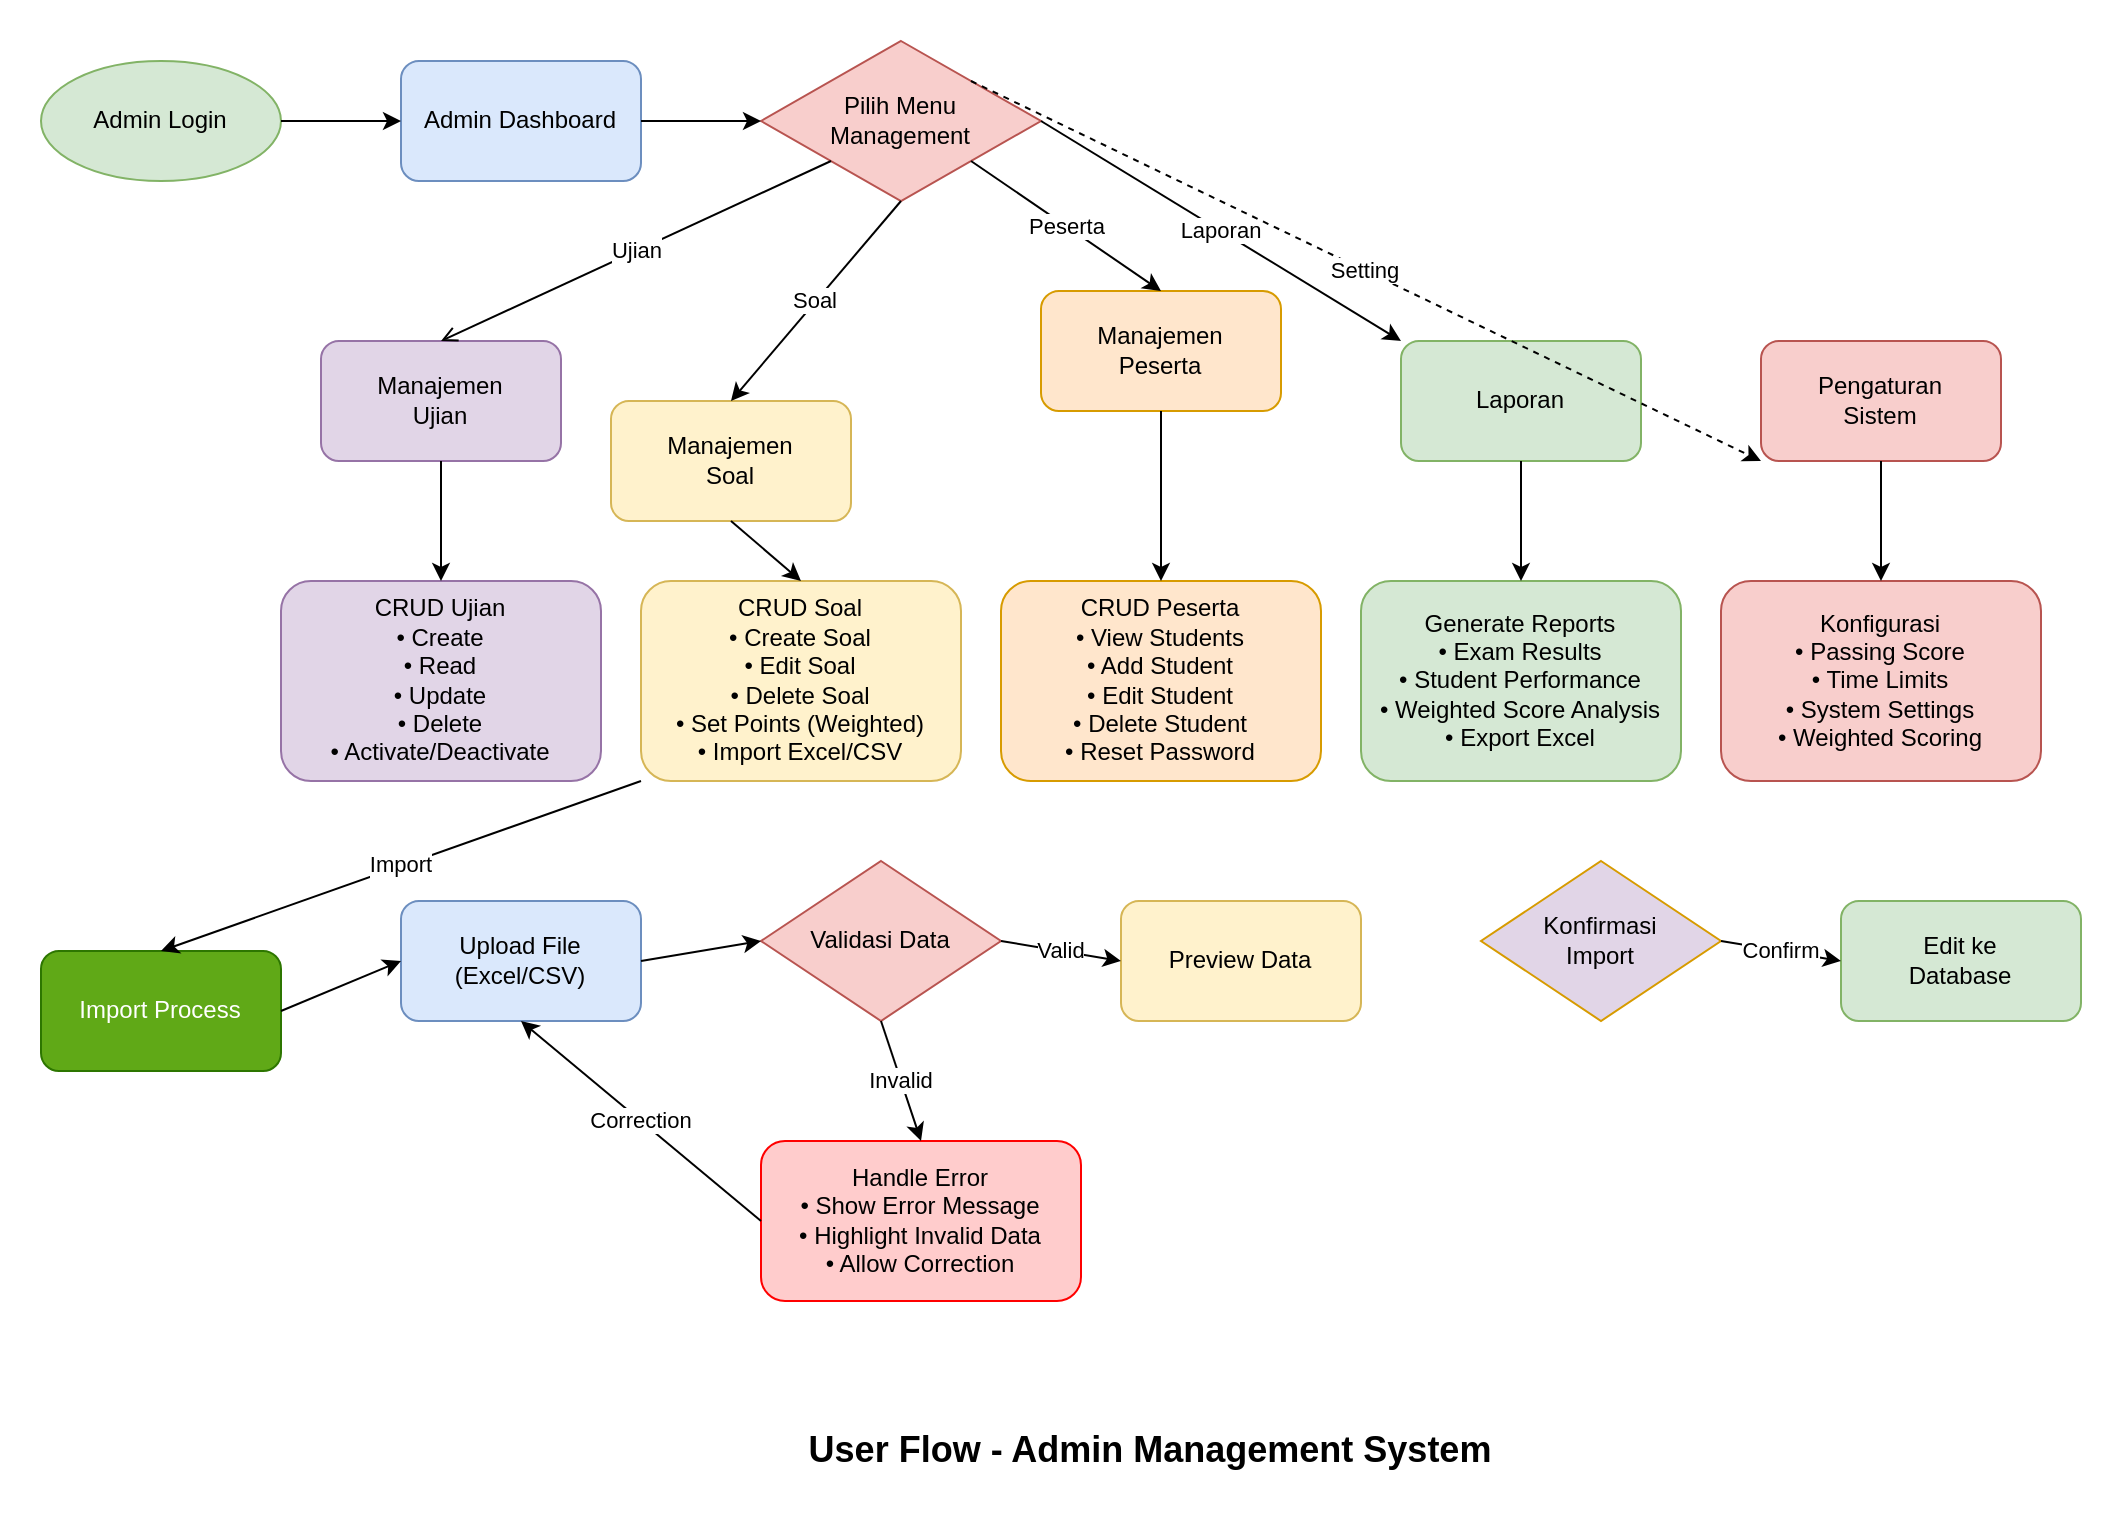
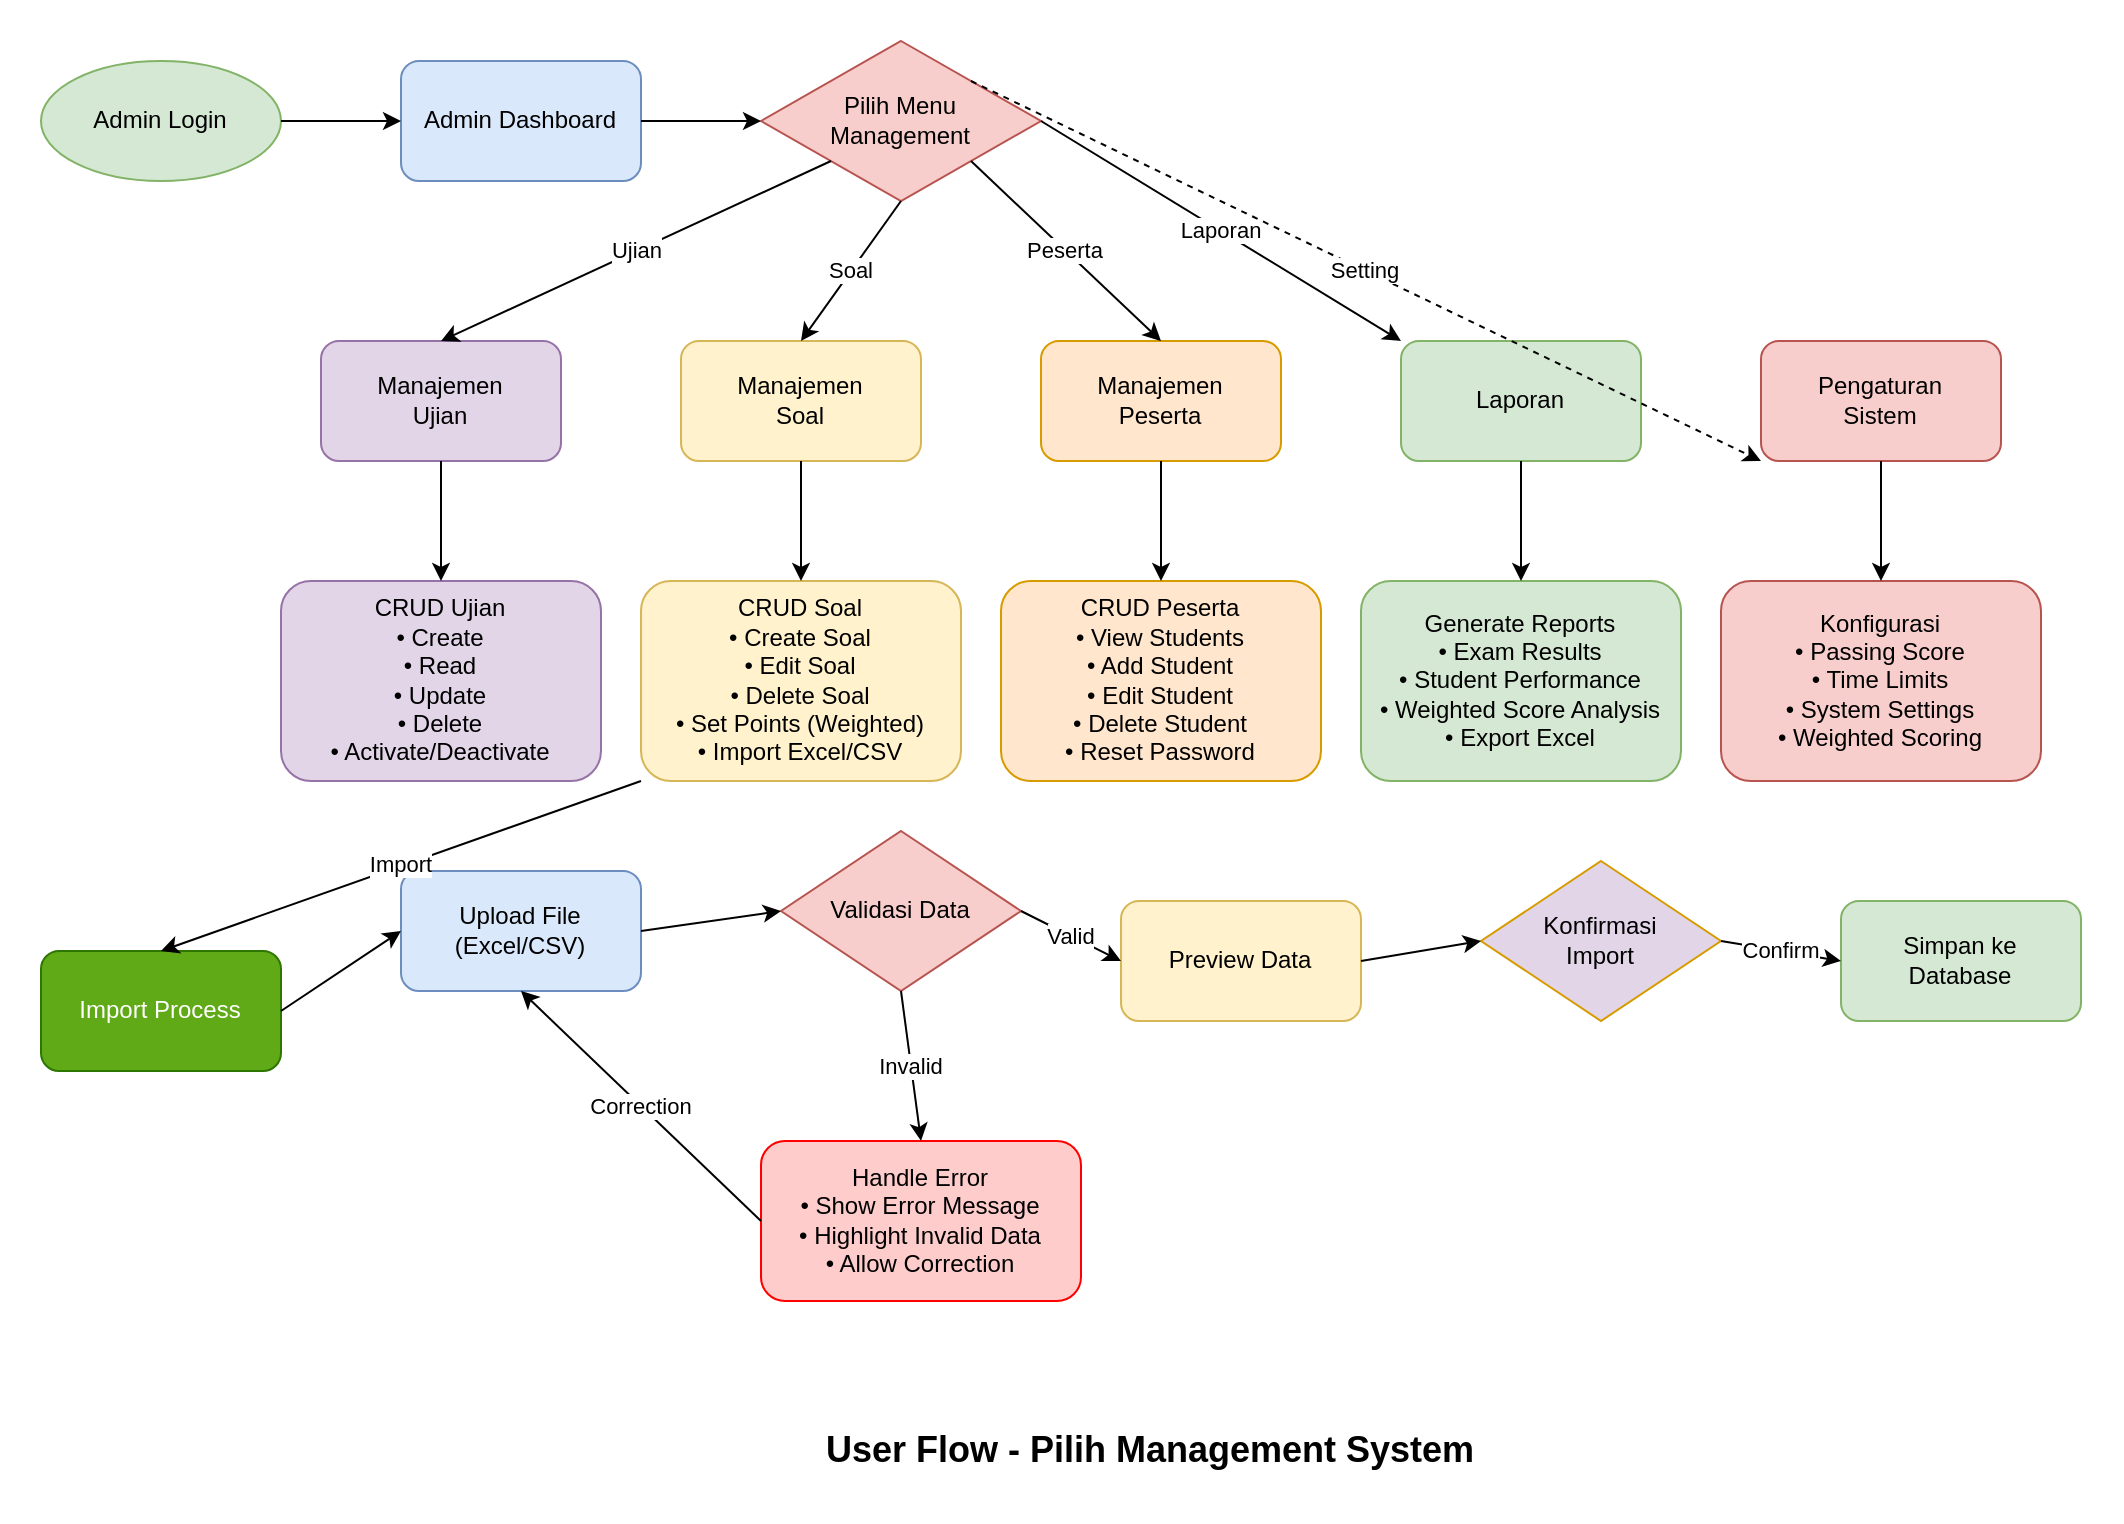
(451, 336) -> (454, 335)
(1161, 351) -> (1161, 401)
(731, 461) -> (801, 401)
(881, 941) -> (901, 911)
none -> (1415, 952)
(521, 961) -> (521, 931)
(1961, 961) -> (1961, 961)
(1151, 1451) -> (1151, 1451)
